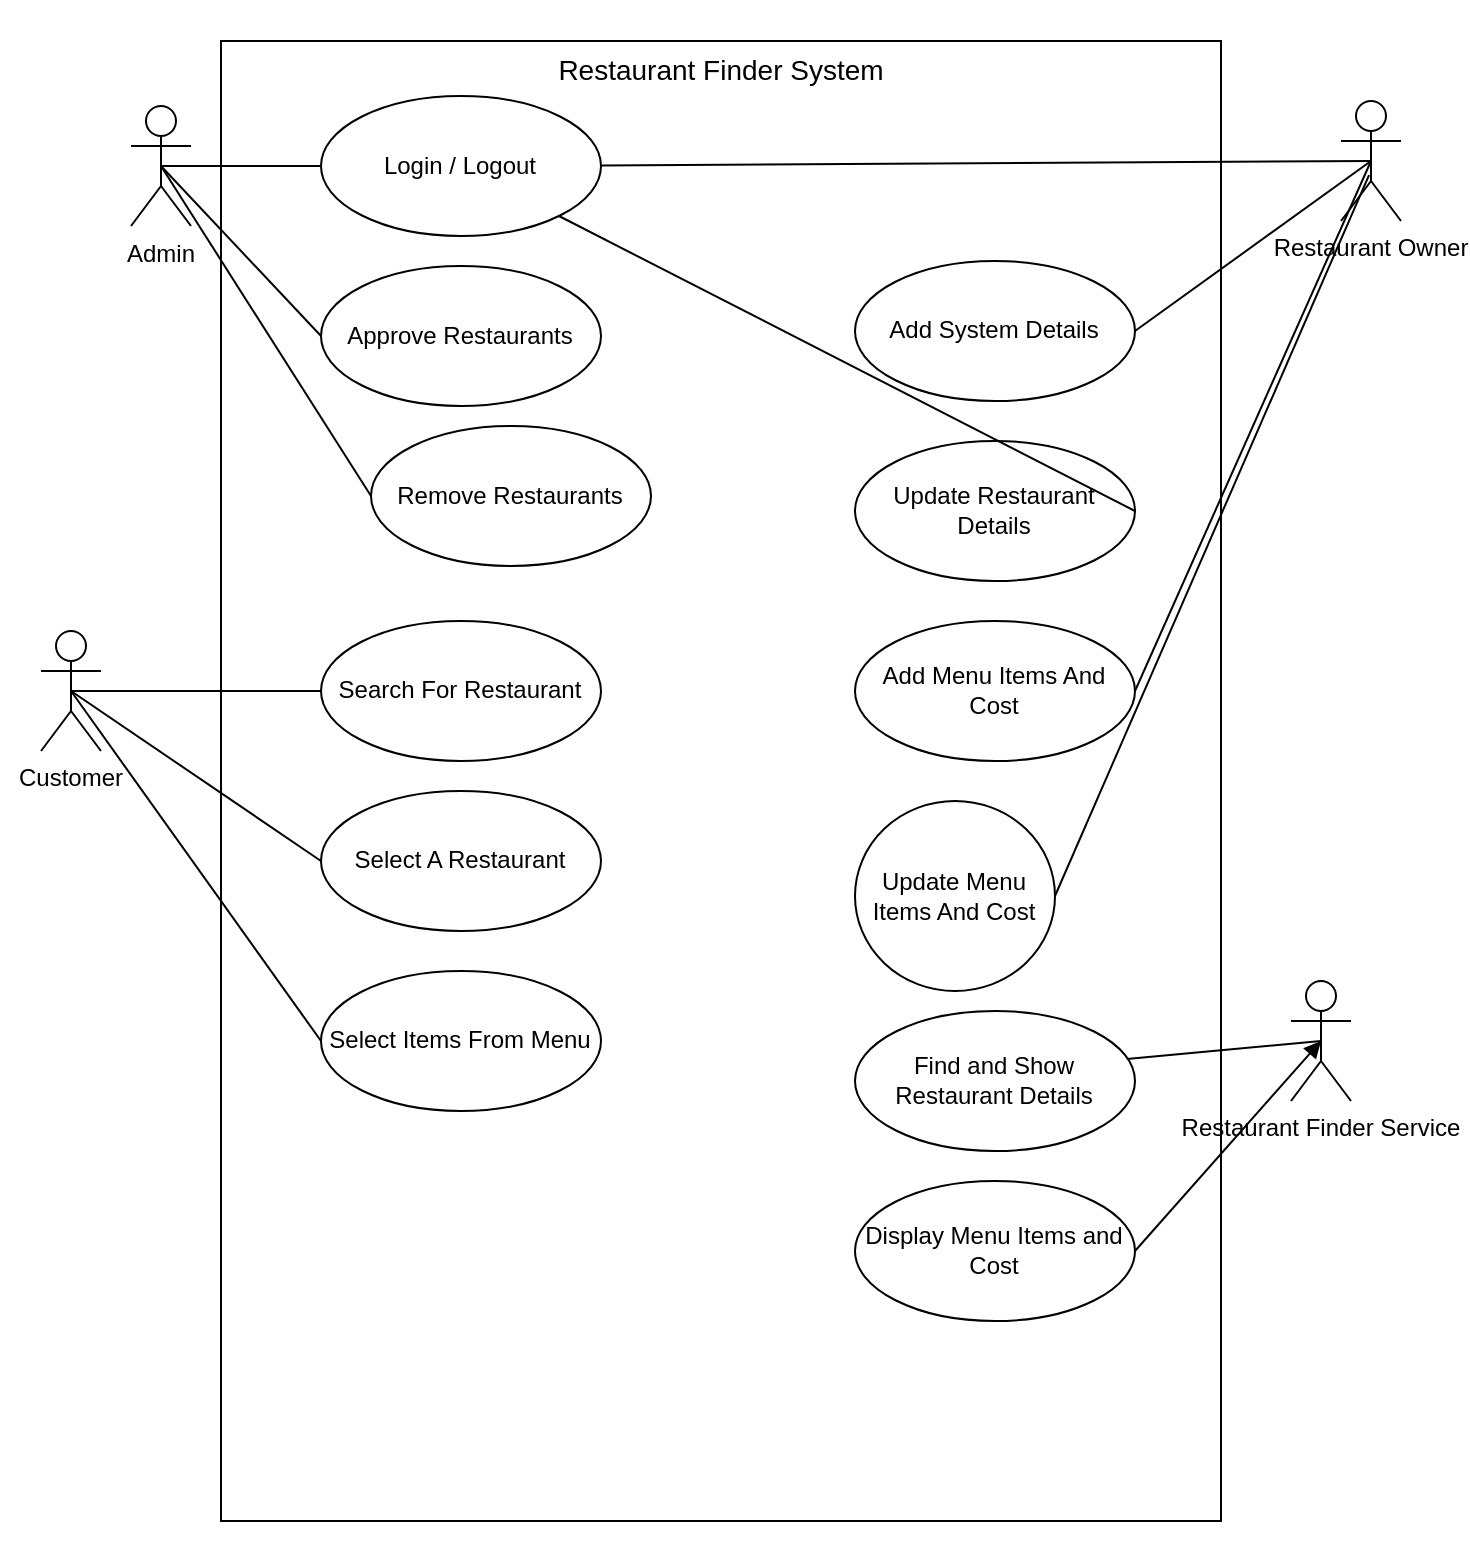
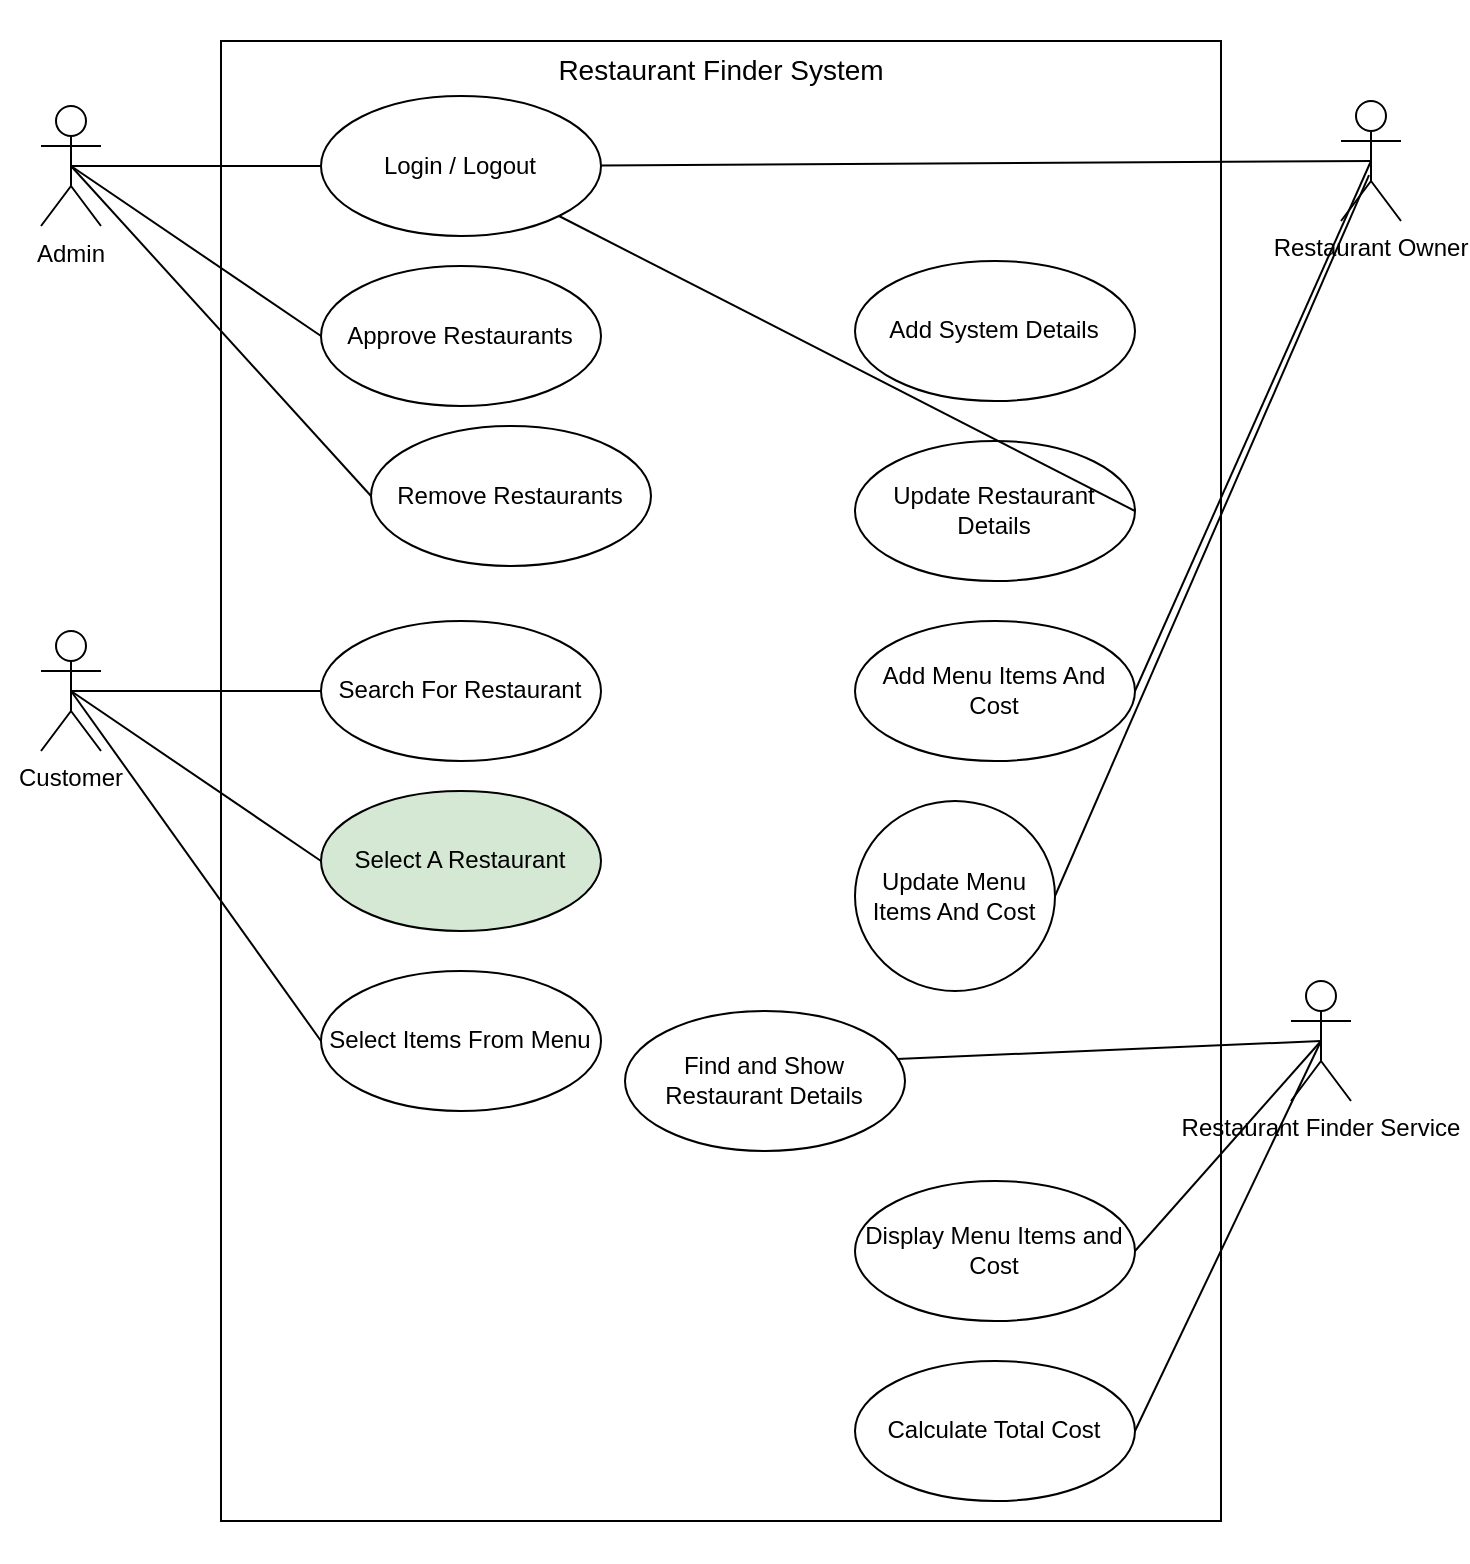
(161, 166) -> (71, 166)
(1250, 248) -> none
(461, 861) -> (461, 861)
(1310, 1054) -> (1310, 1053)
(995, 1081) -> (765, 1081)
none -> (1213, 1268)
none -> (995, 1431)
